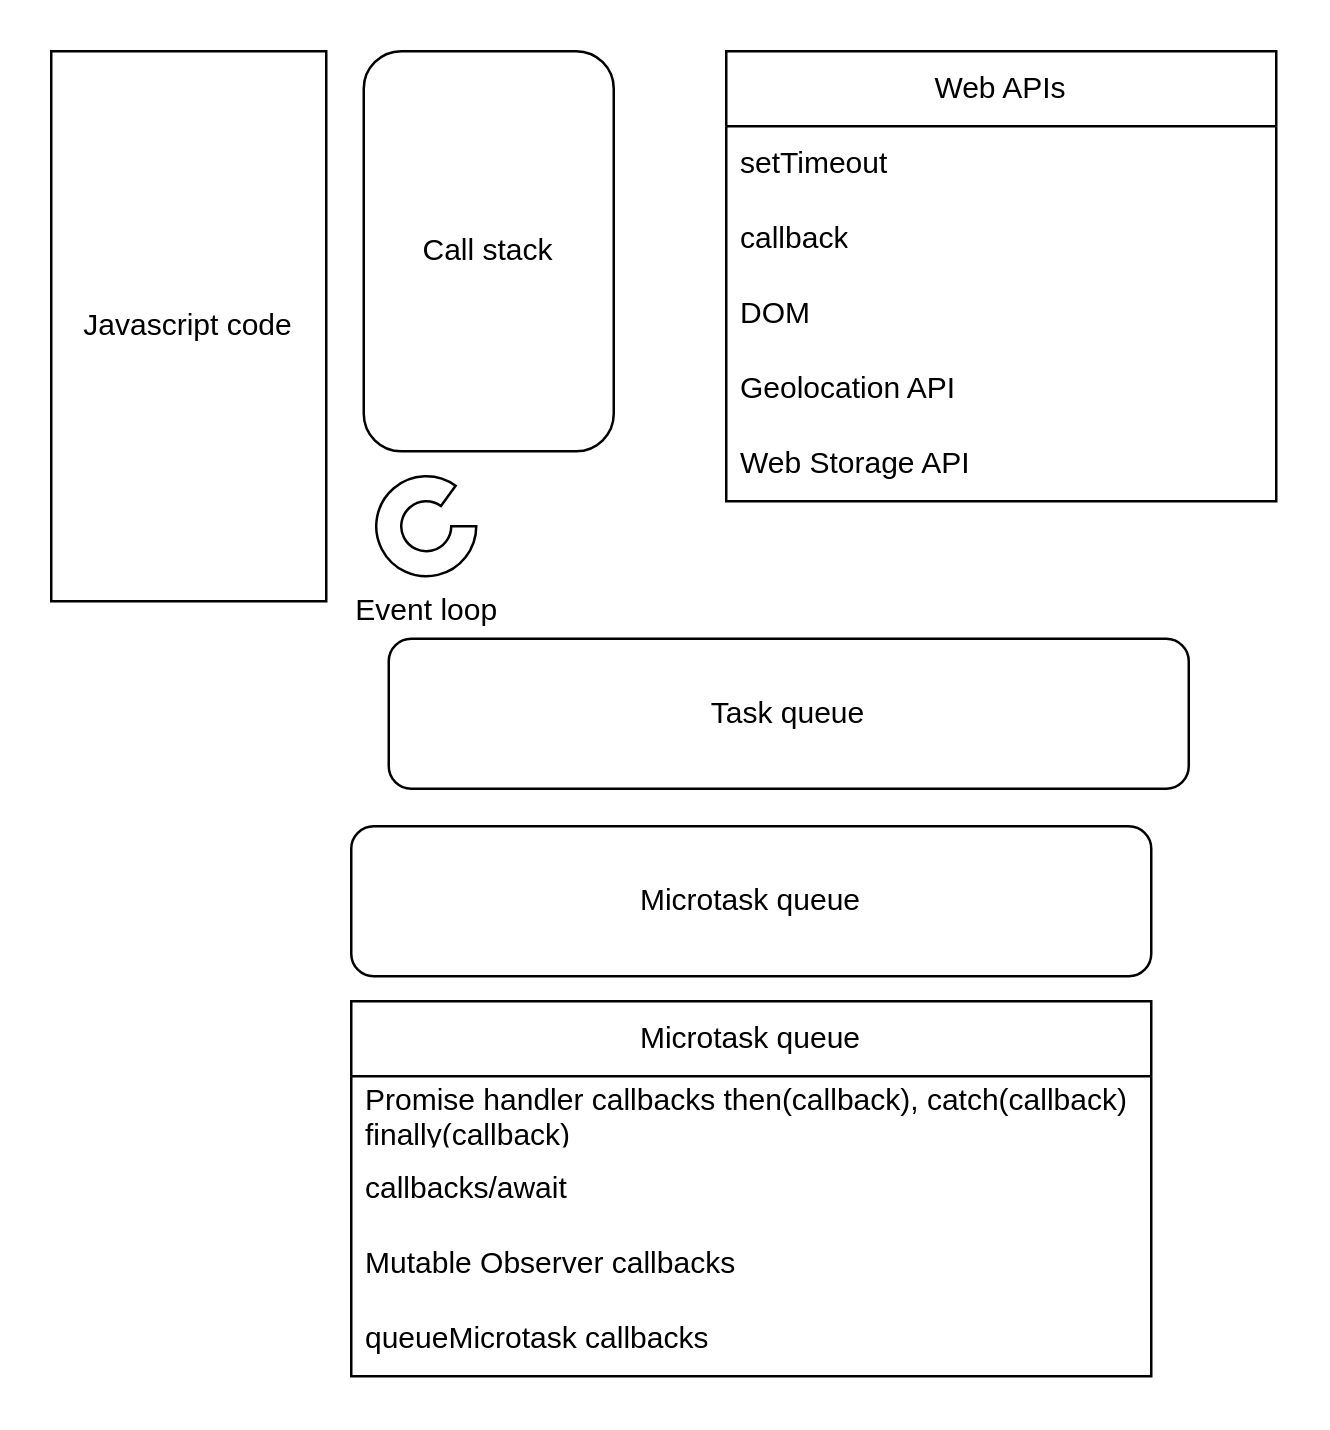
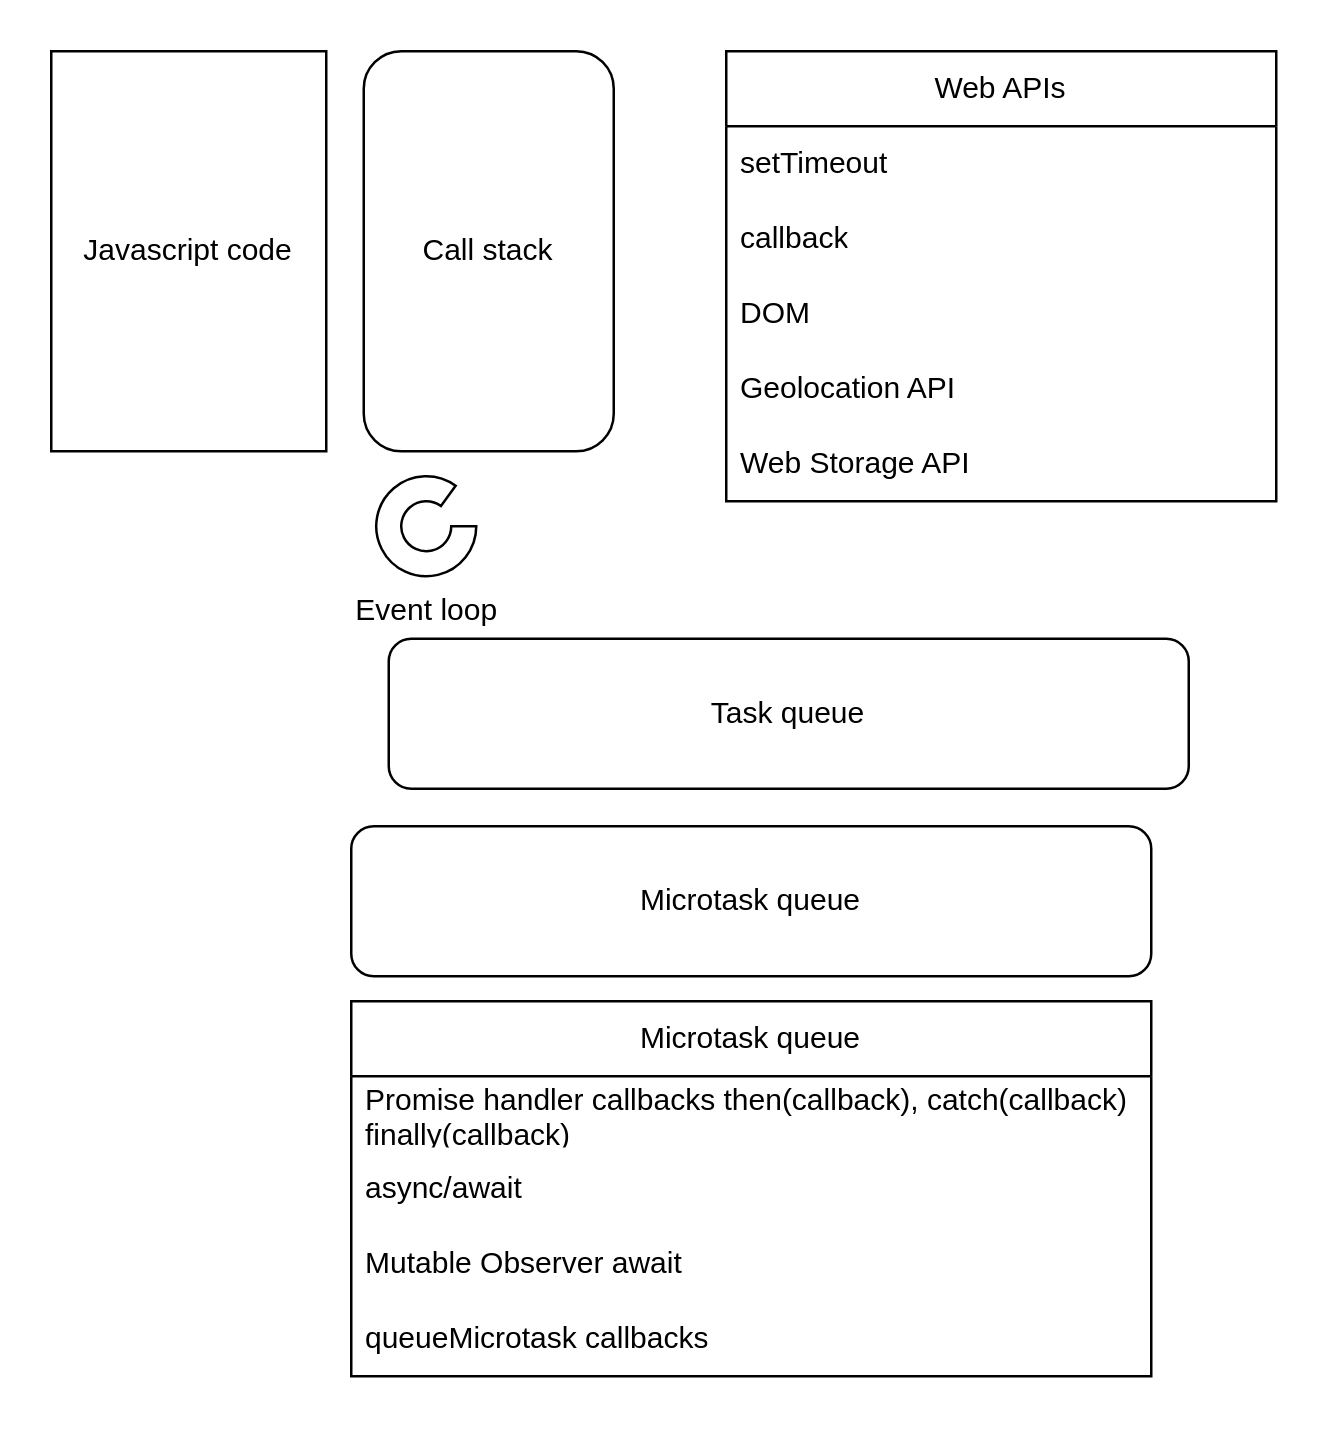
(189, 326) -> (189, 251)
(481, 1189) -> (455, 1189)
(565, 1264) -> (535, 1264)
